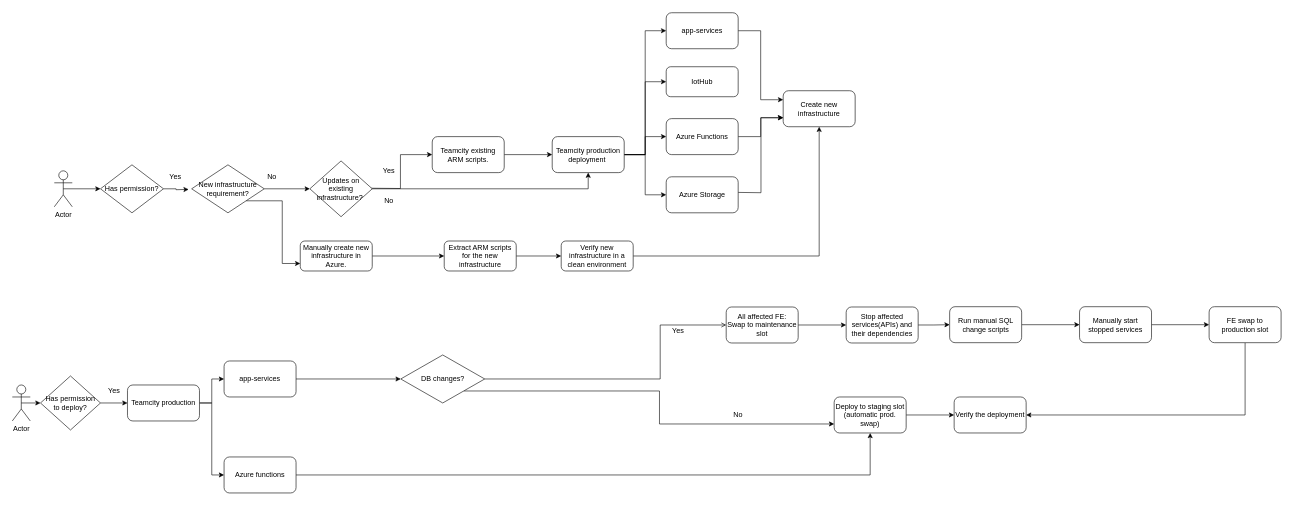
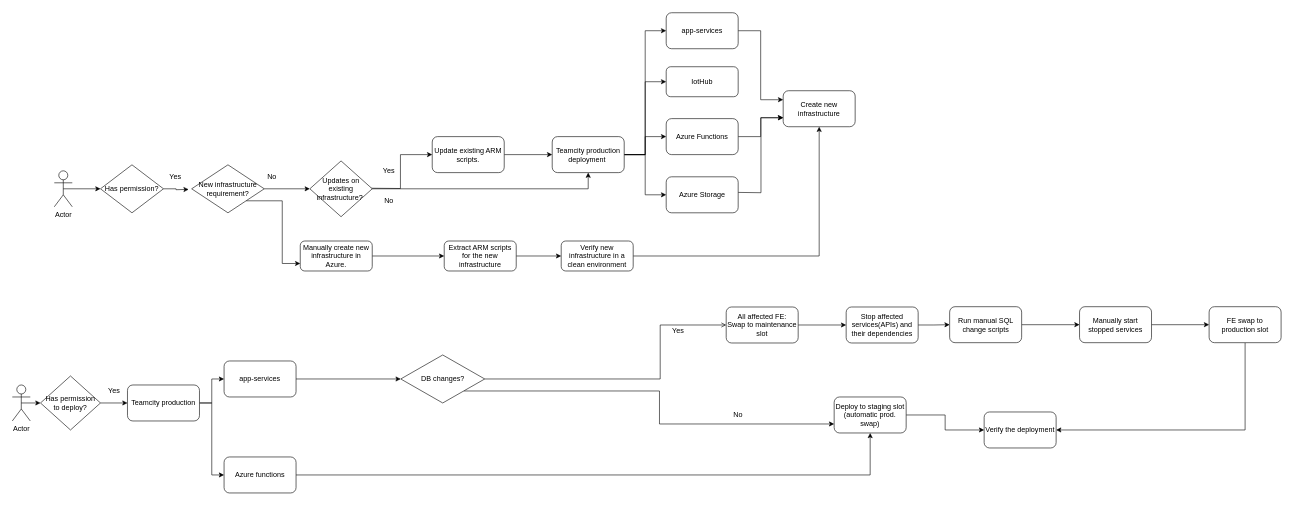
(468, 155) -> (468, 155)
(990, 415) -> (1020, 430)
